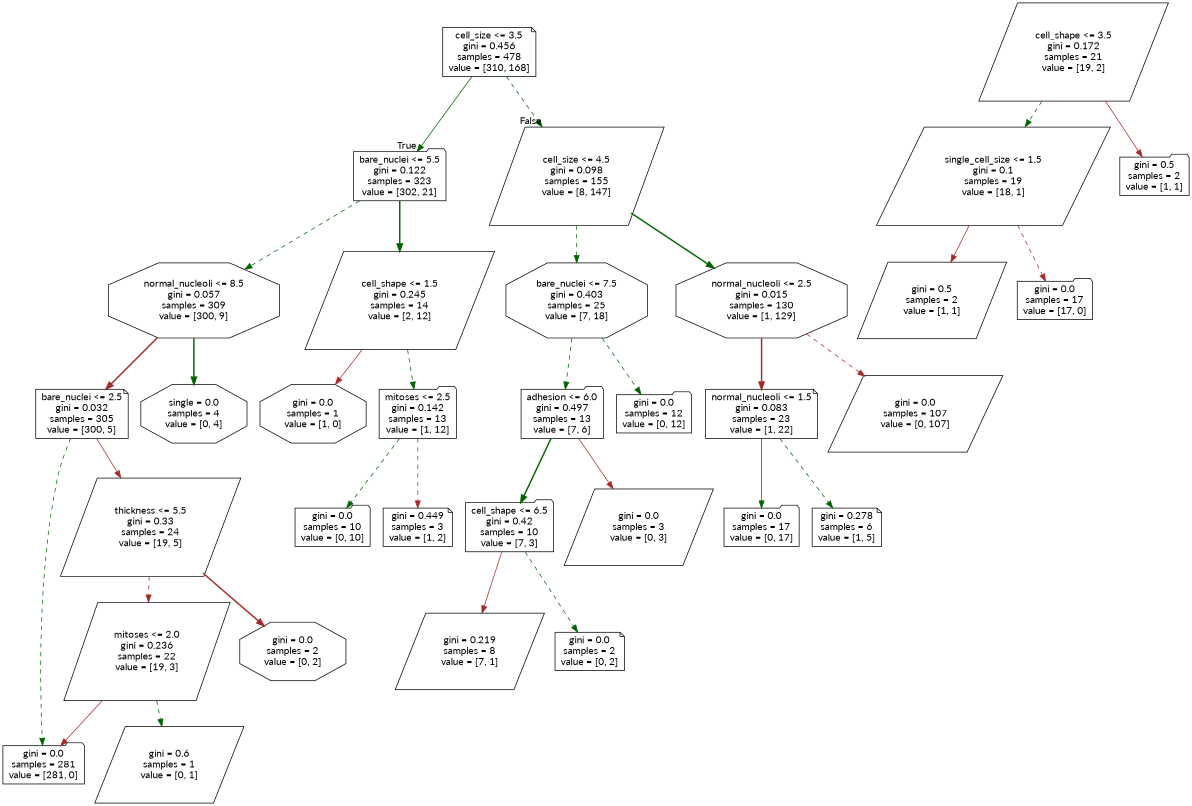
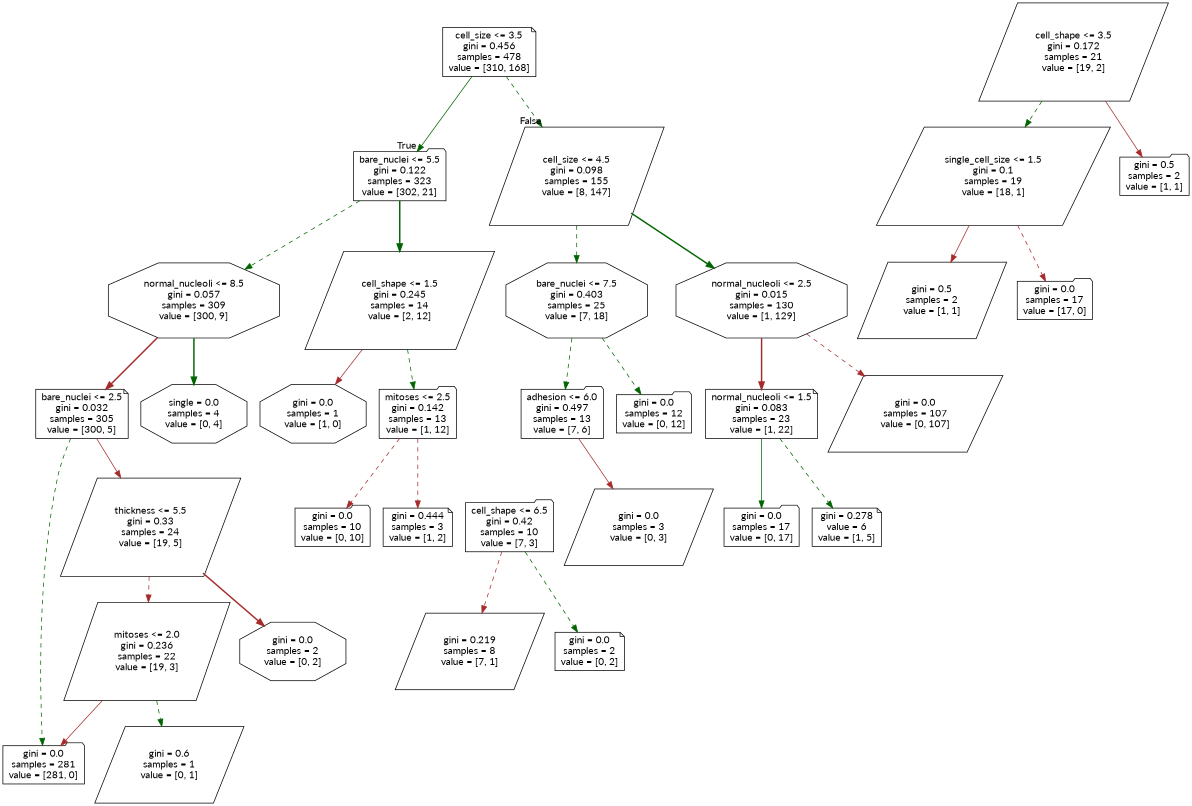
(537, 467) -> none
(375, 470) -> (375, 470)
(418, 527) -> (418, 527)
(847, 527) -> (847, 527)
(493, 579) -> (493, 579)
